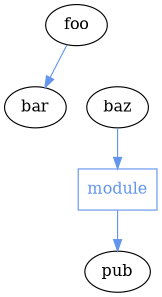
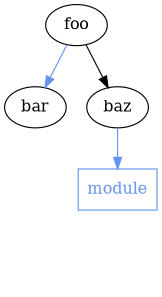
none -> (94, 61)
(118, 272) -> none
